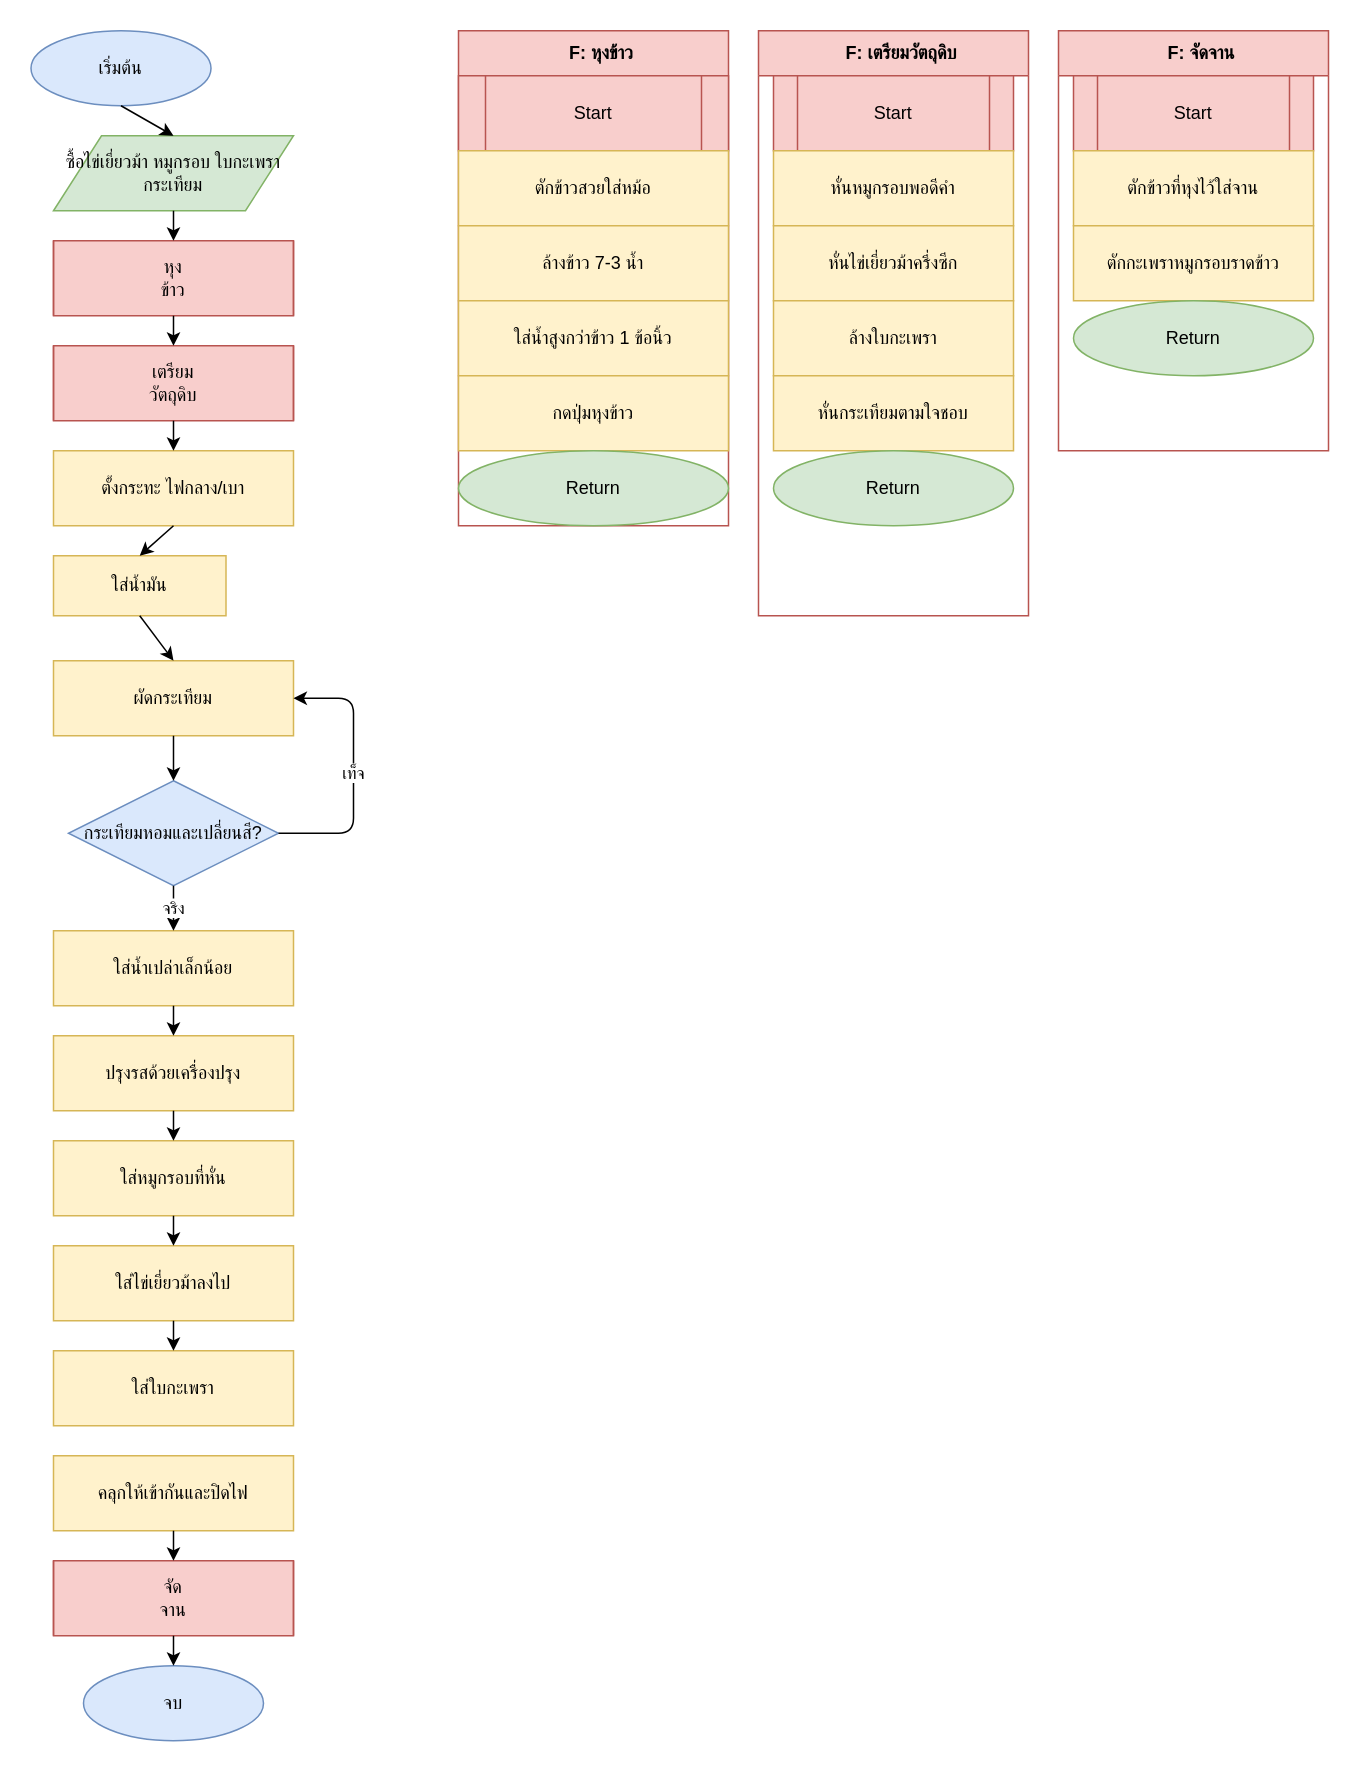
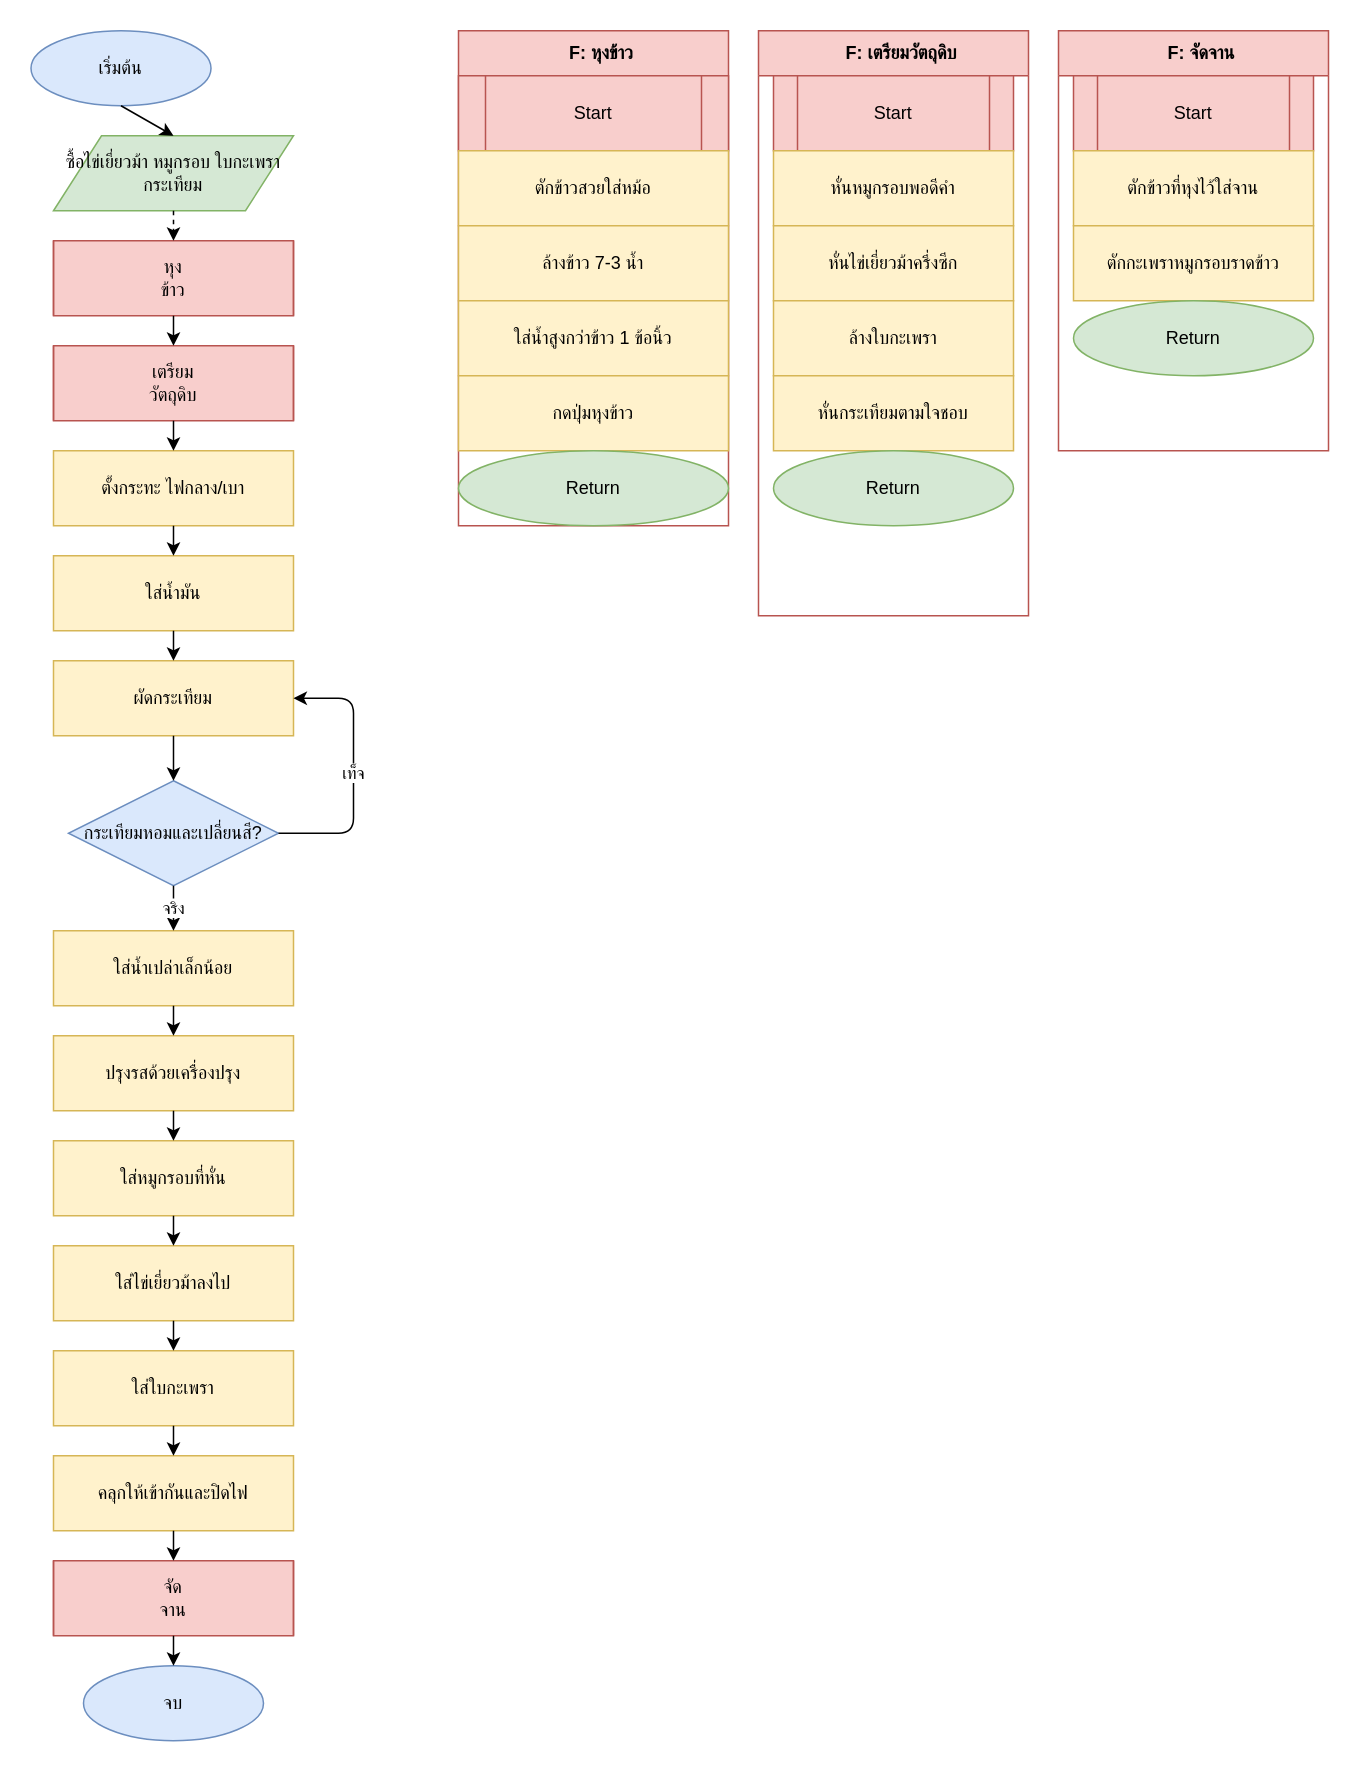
(173, 221) -> (173, 221)
(140, 586) -> (173, 593)
none -> (173, 1436)
